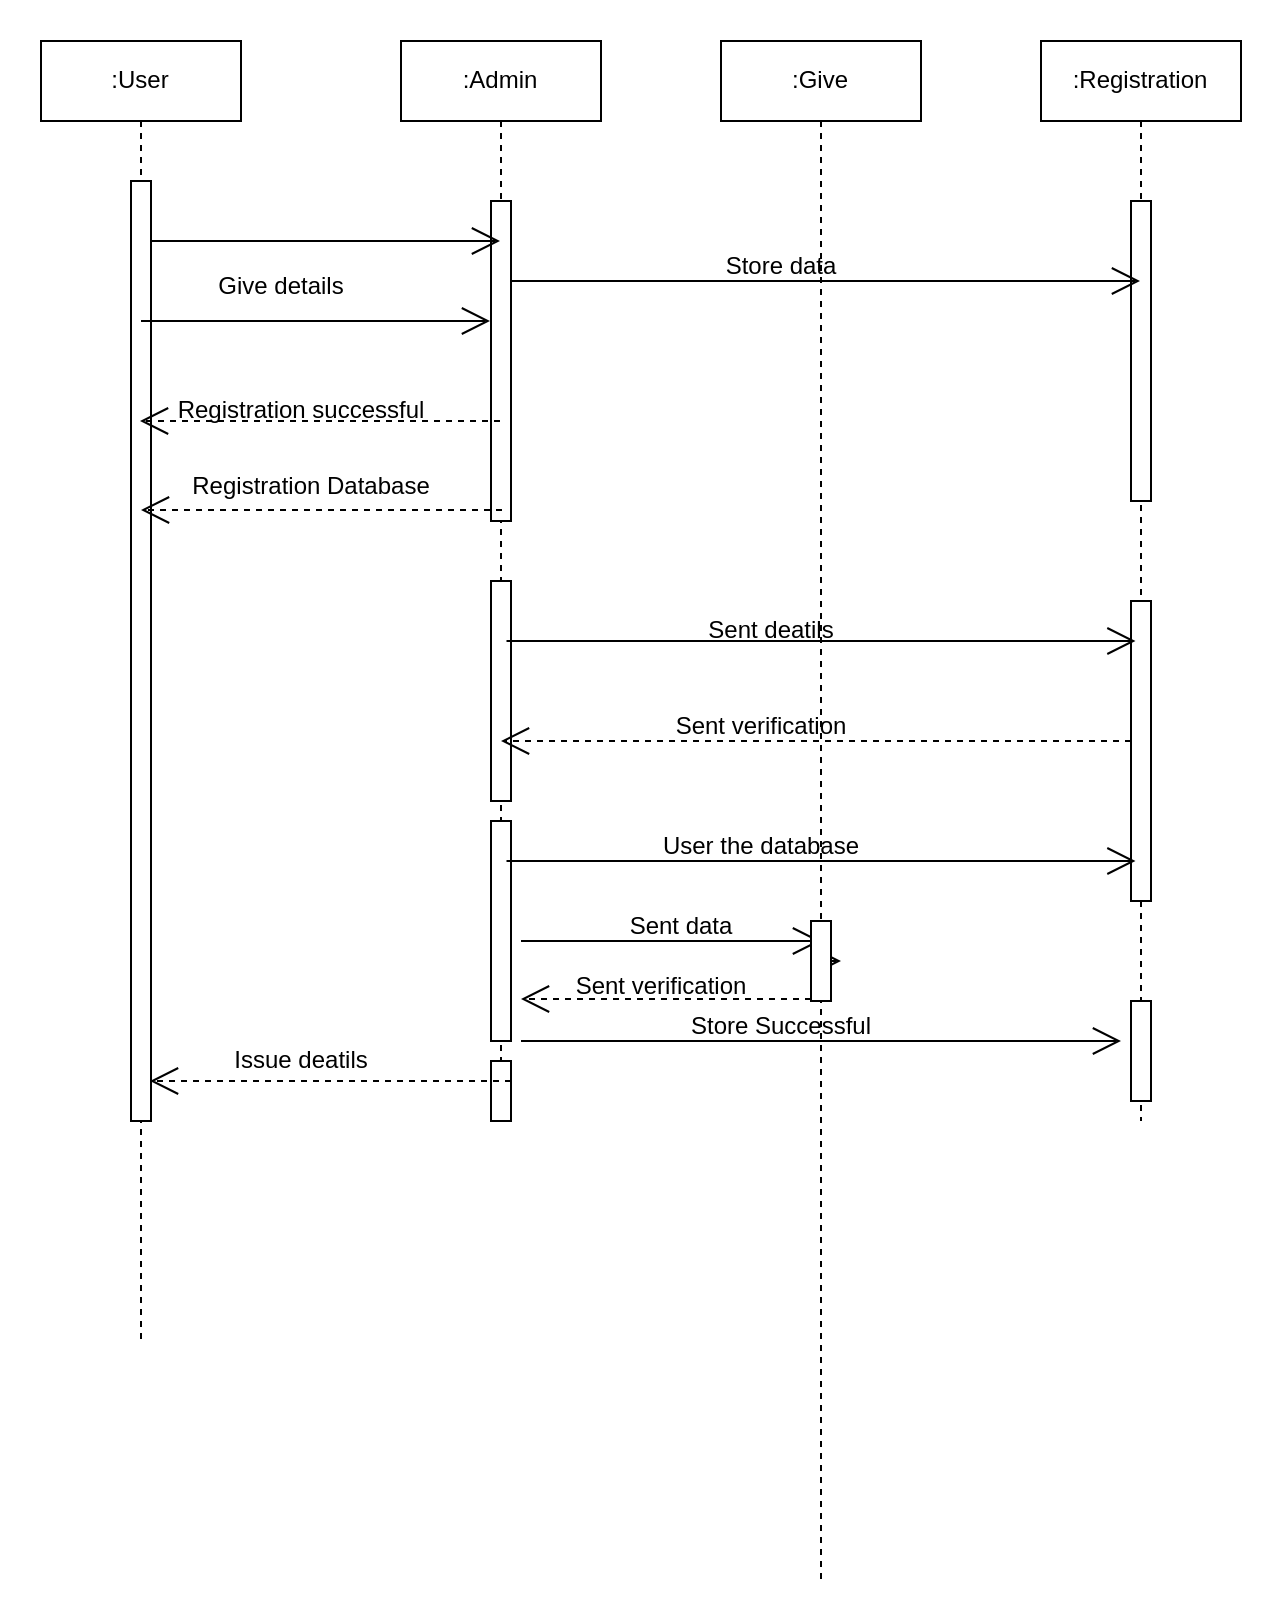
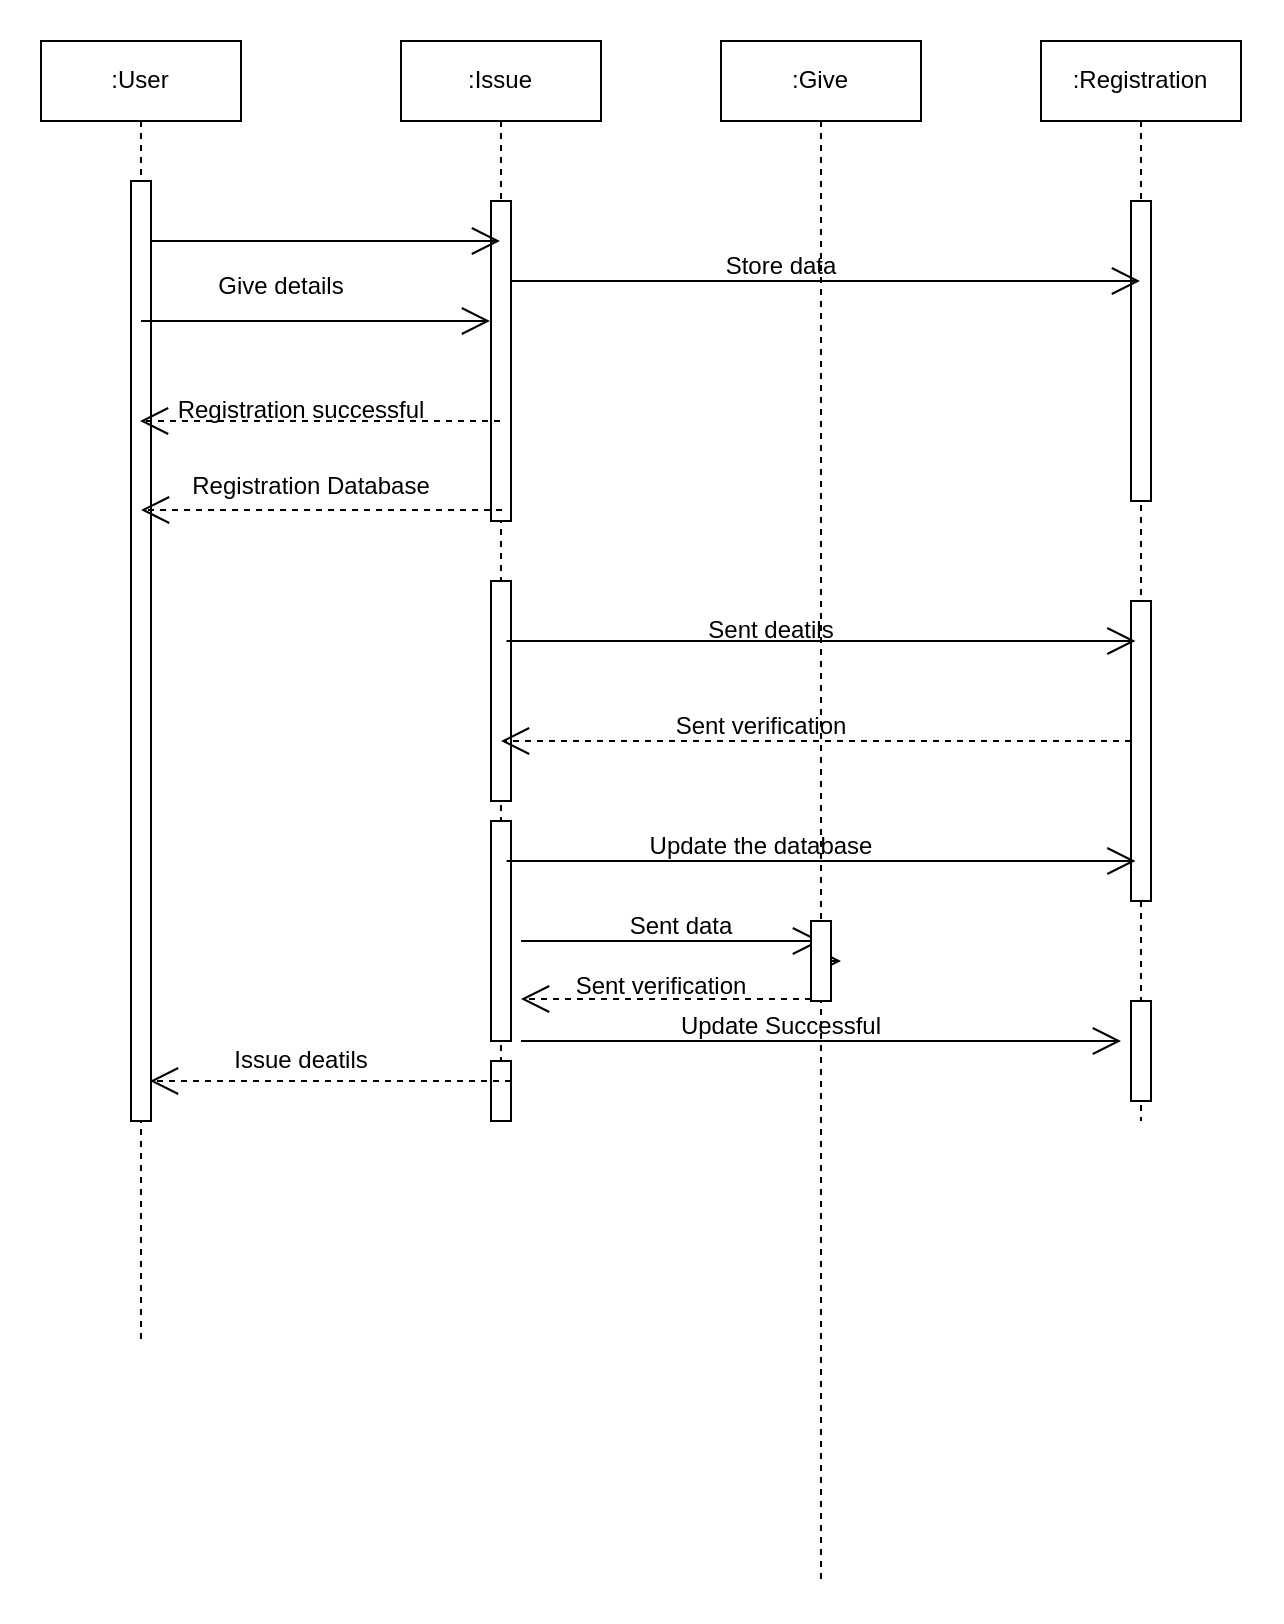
(501, 81) -> (501, 81)
(762, 847) -> (762, 847)
(782, 1027) -> (782, 1027)
